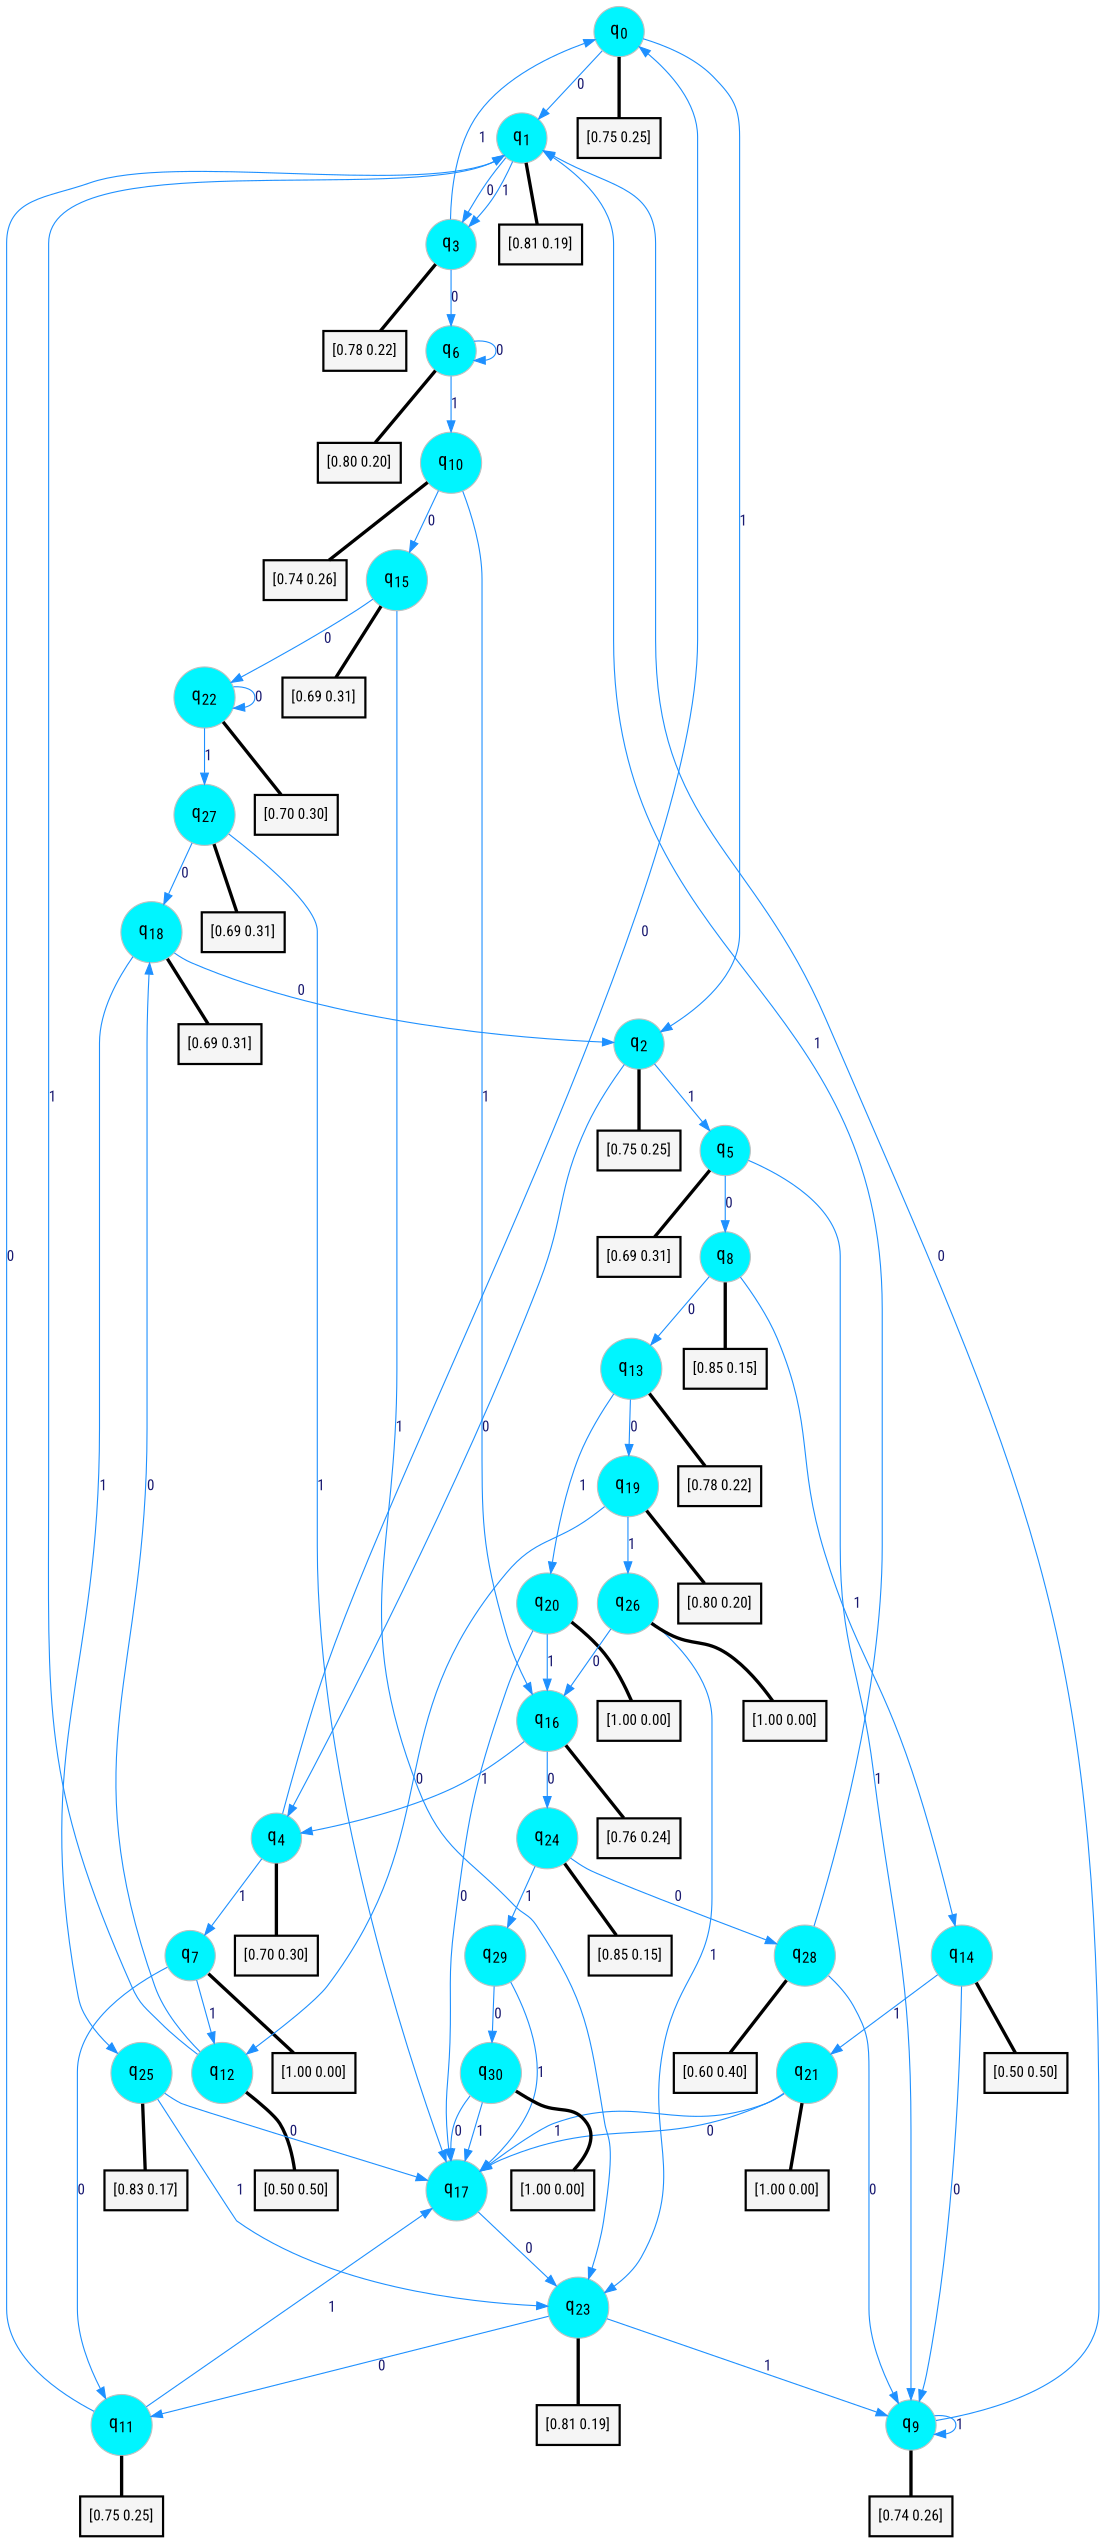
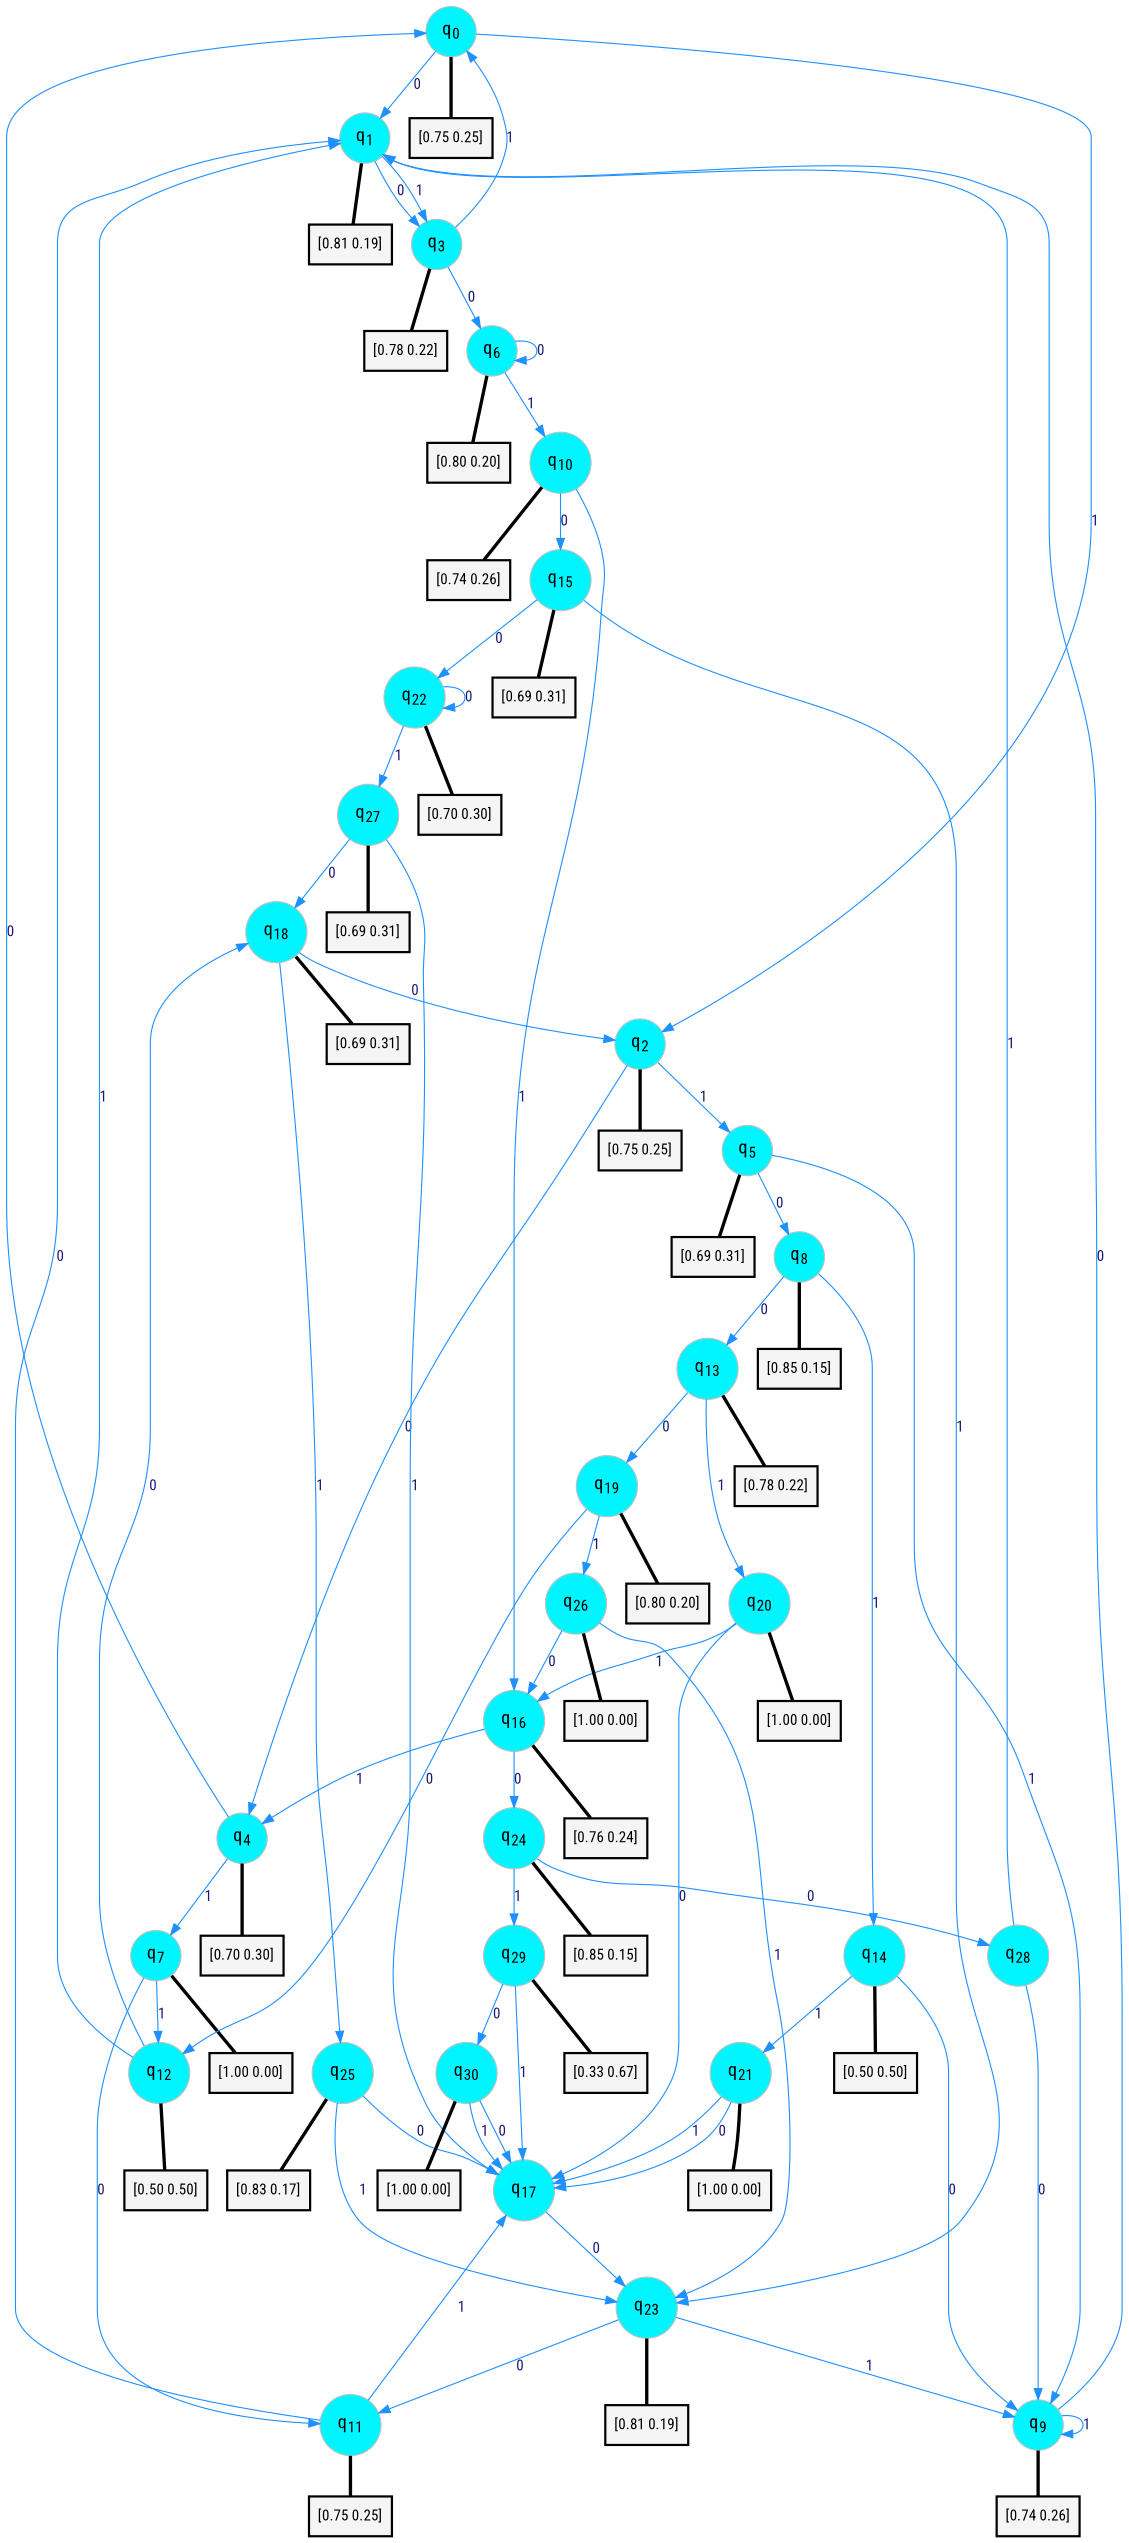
none -> (606, 2073)
(715, 2073) -> none
